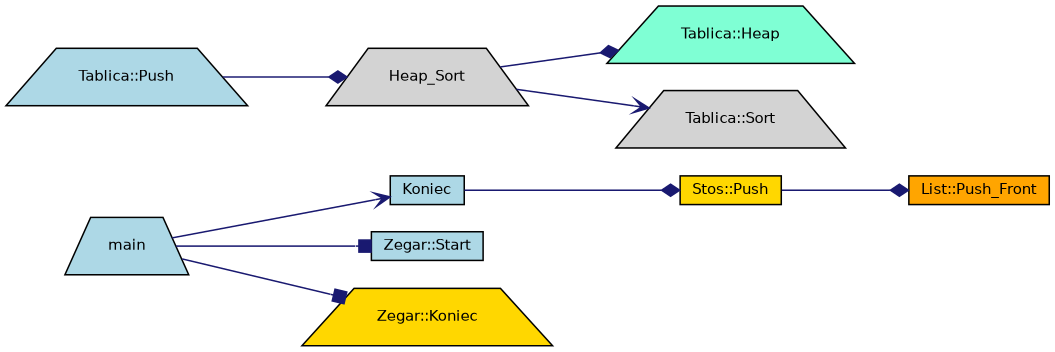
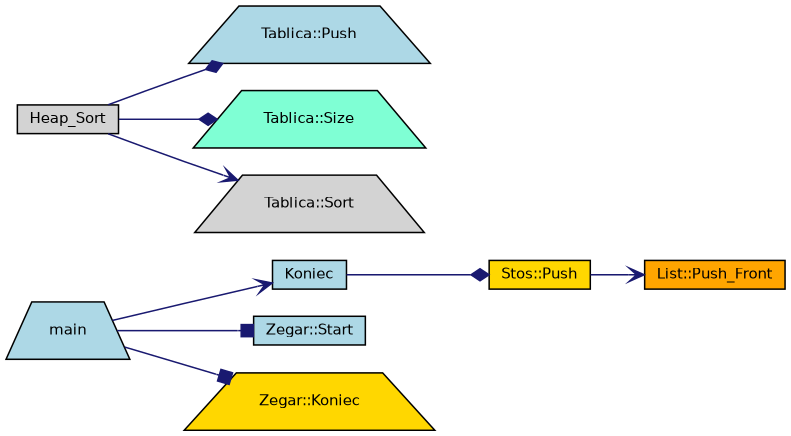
(731, 35) -> (309, 119)
(276, 77) -> (156, 87)
(427, 77) -> (68, 119)
(836, 190) -> (610, 275)
